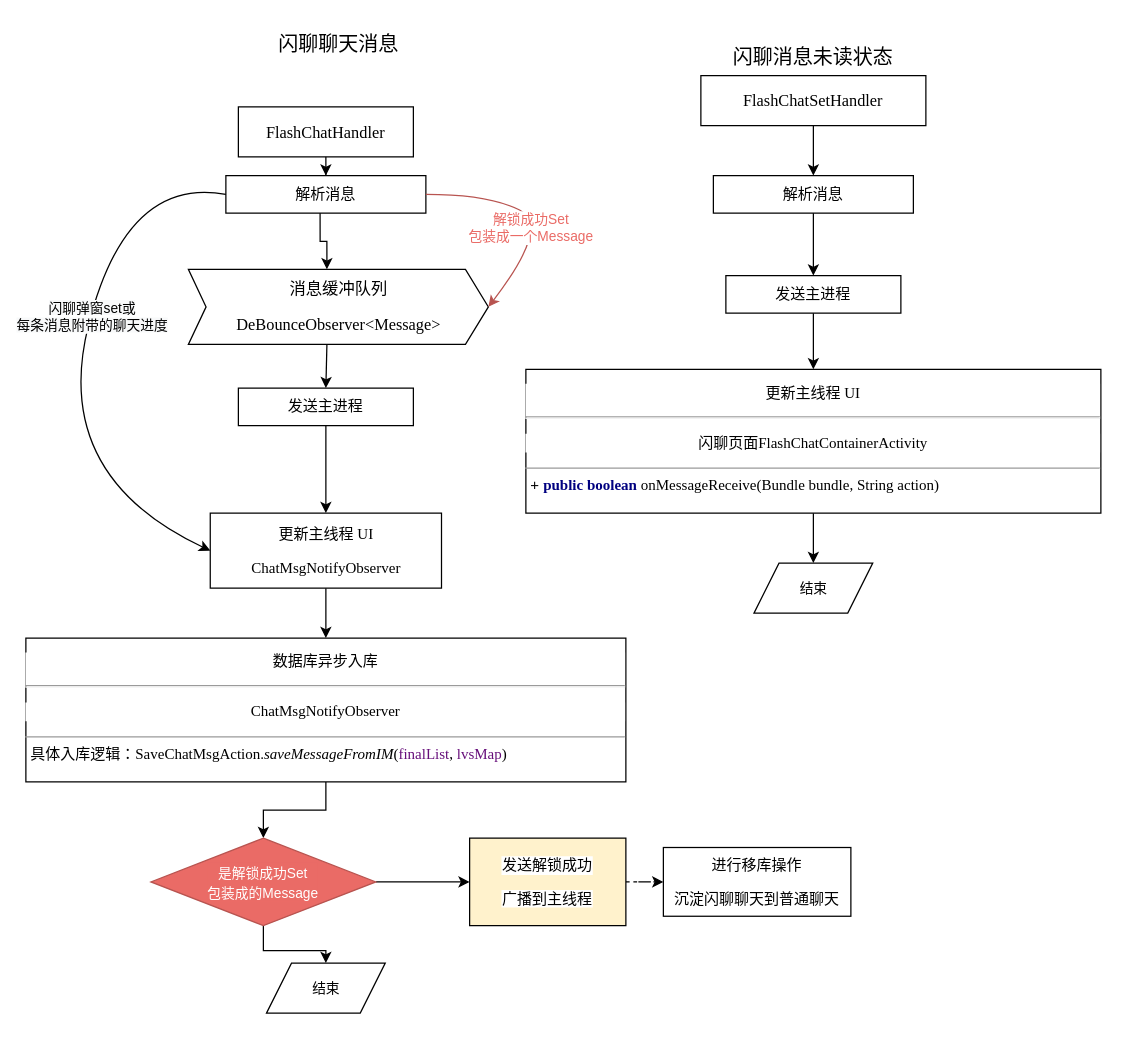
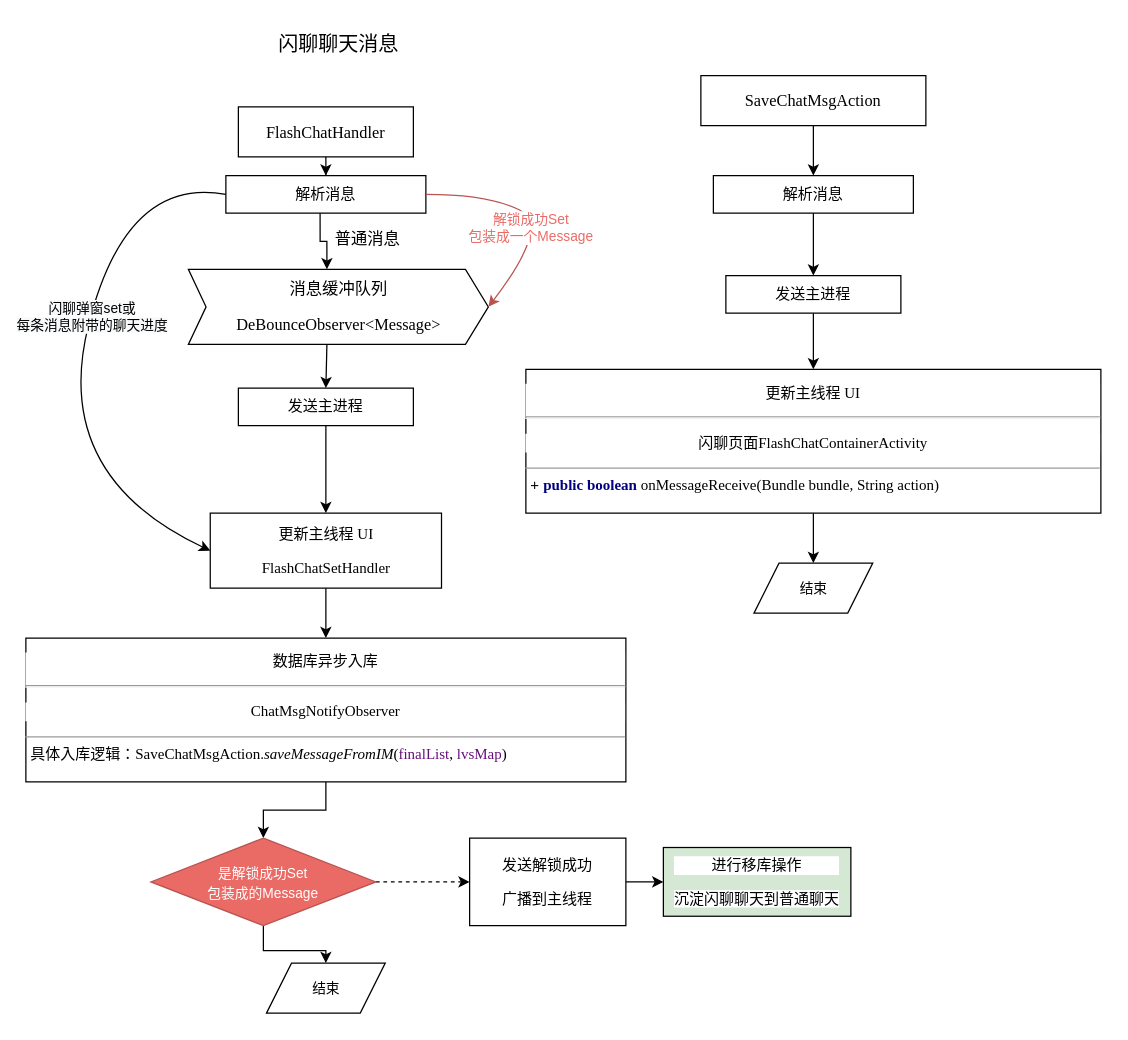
(813, 57) -> none
(813, 101) -> (813, 101)
none -> (366, 238)
(326, 551) -> (326, 551)
(418, 882) -> (418, 882)
(548, 882) -> (548, 882)
(633, 882) -> (633, 882)
(757, 882) -> (757, 882)
